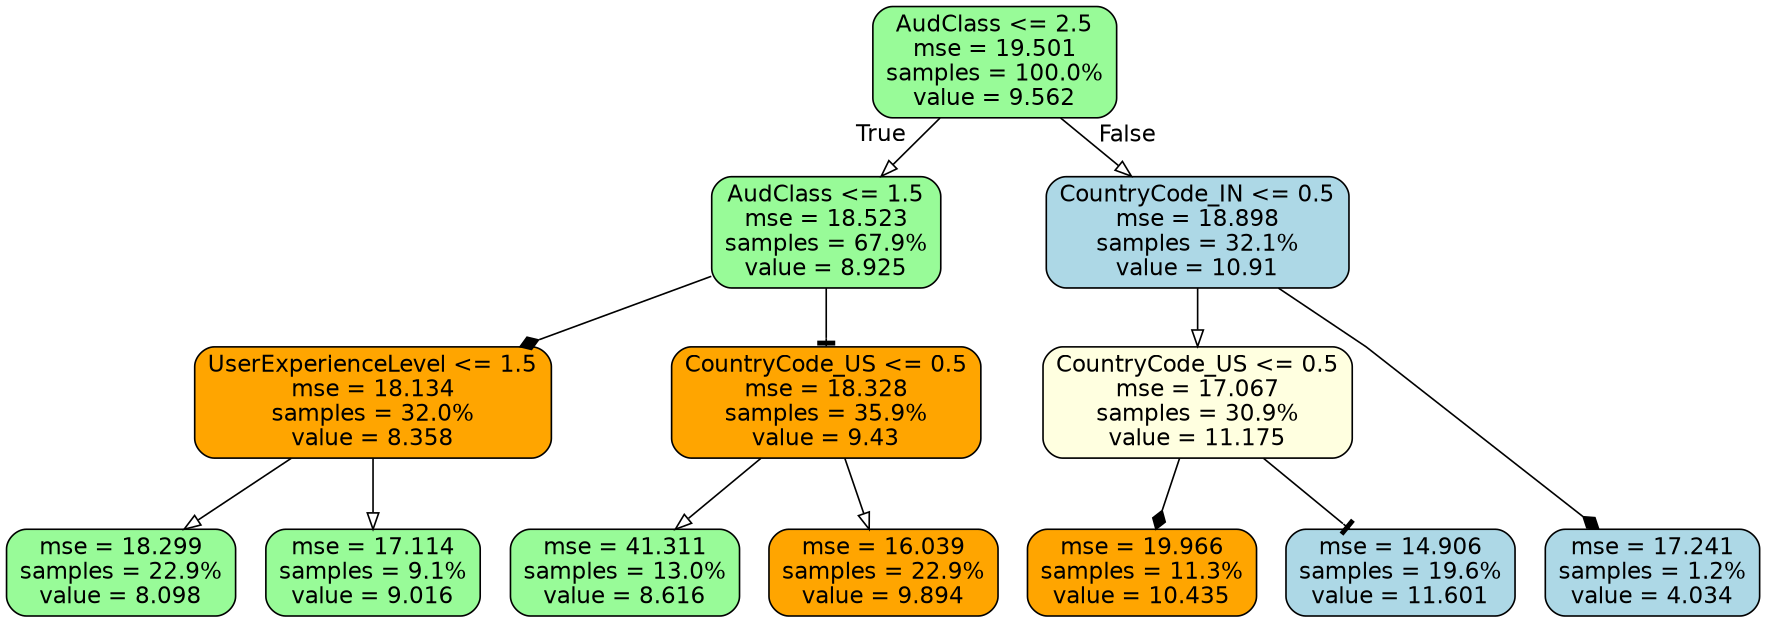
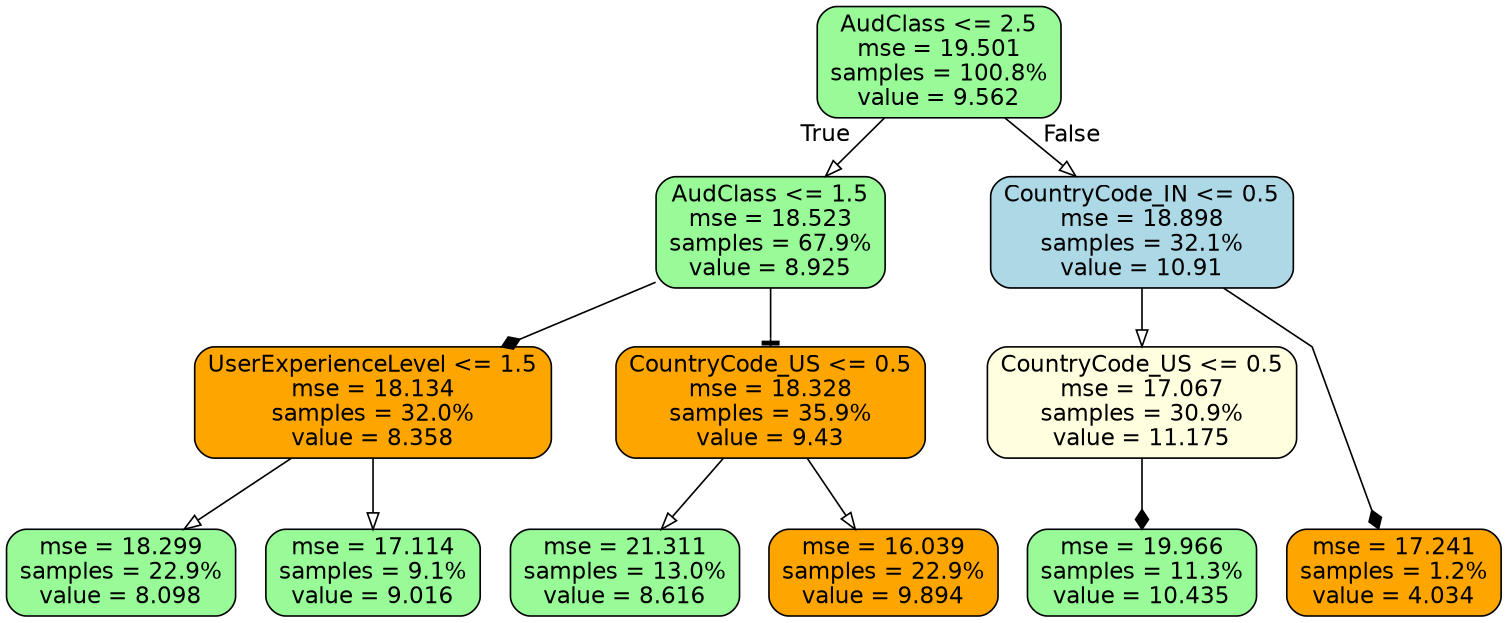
(995, 62) -> (939, 62)
(625, 573) -> (625, 573)
(1142, 573) -> (1142, 573)
(1401, 573) -> none
(1652, 573) -> (1394, 573)
